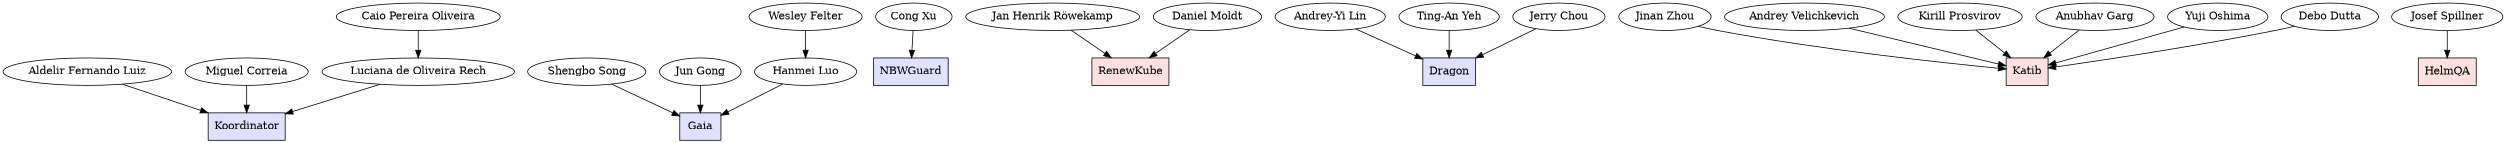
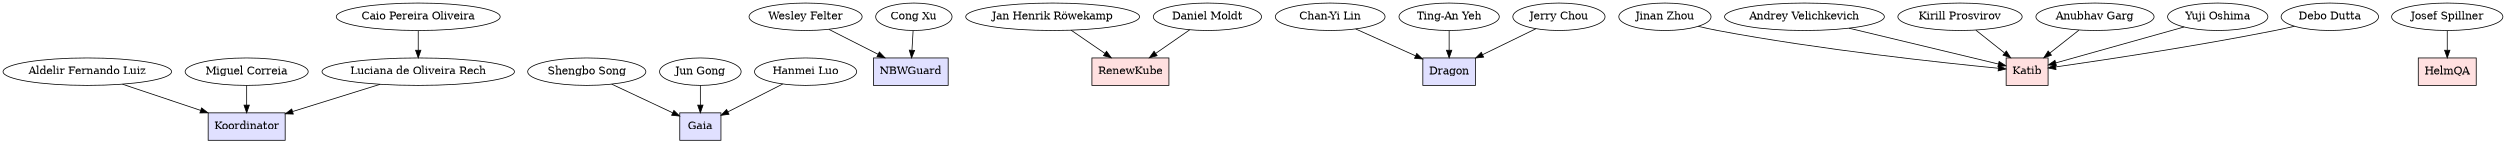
(1330, 17) -> (1330, 17)
(806, 40) -> (854, 42)
